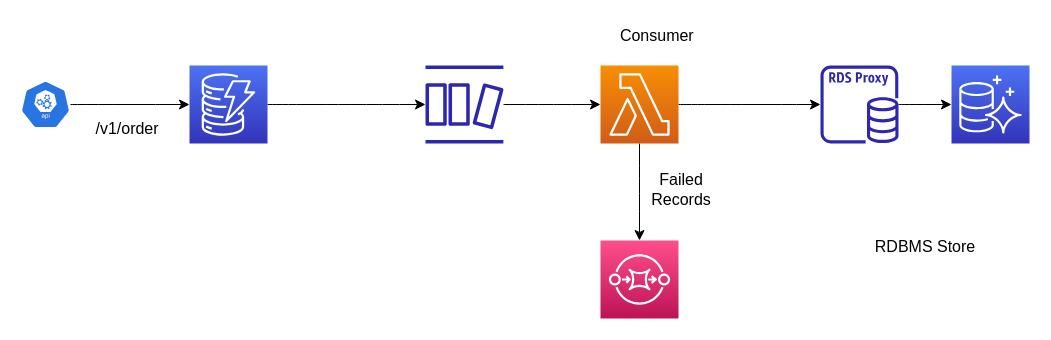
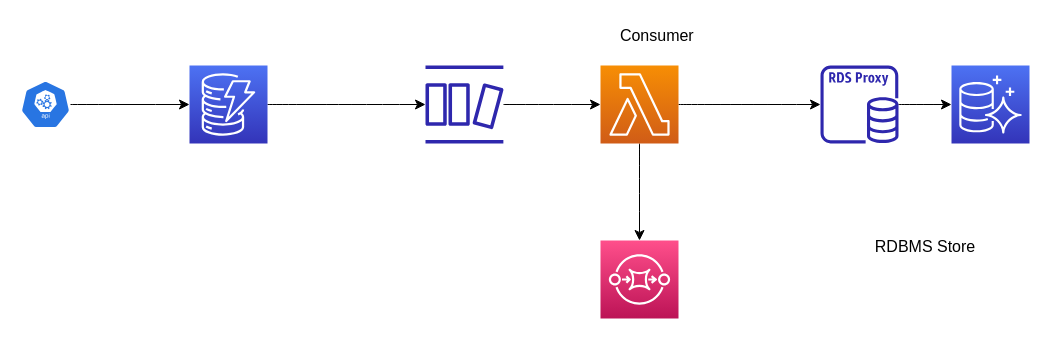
(128, 129) -> none
(682, 190) -> none
